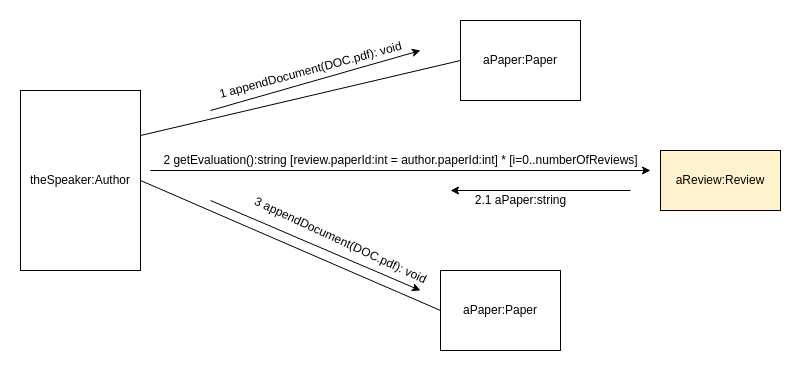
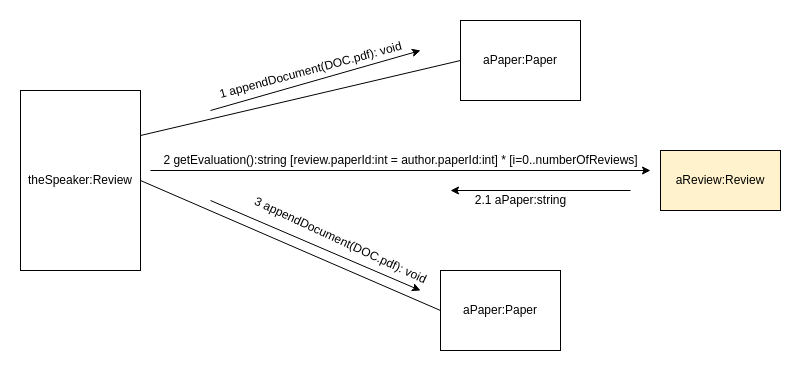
(81, 181) -> (81, 181)
